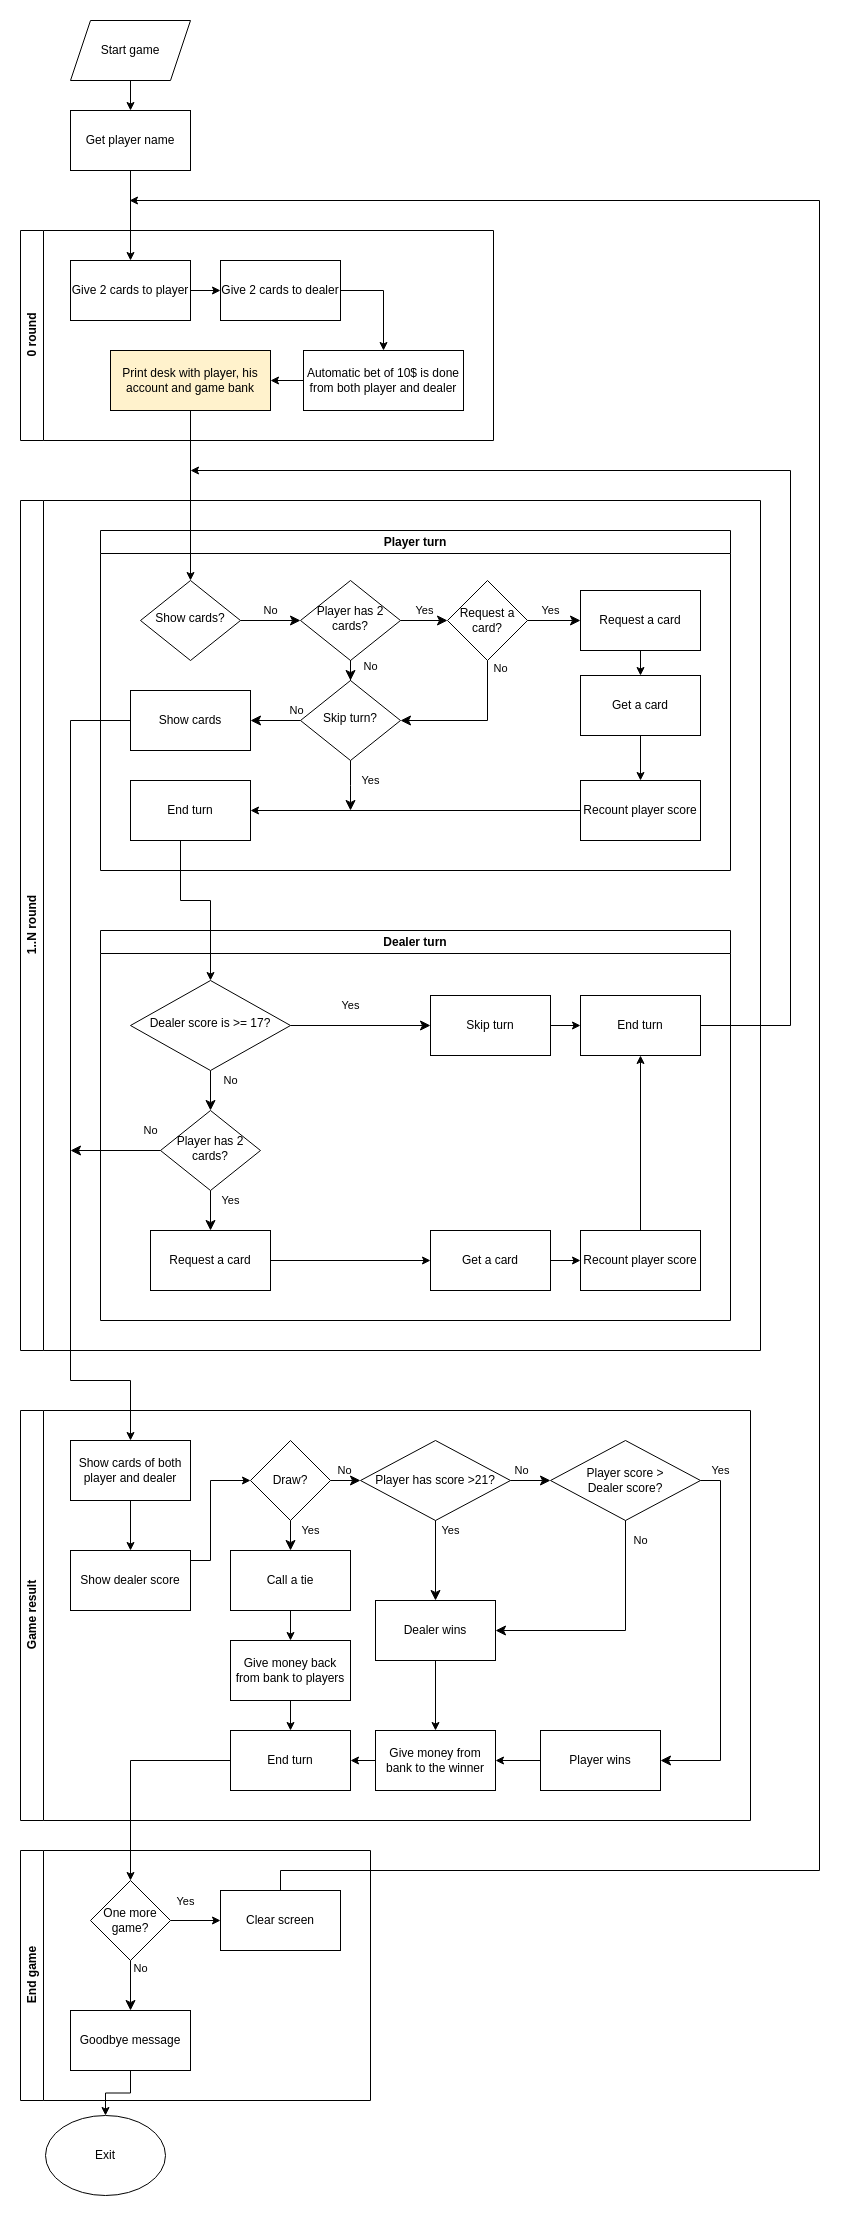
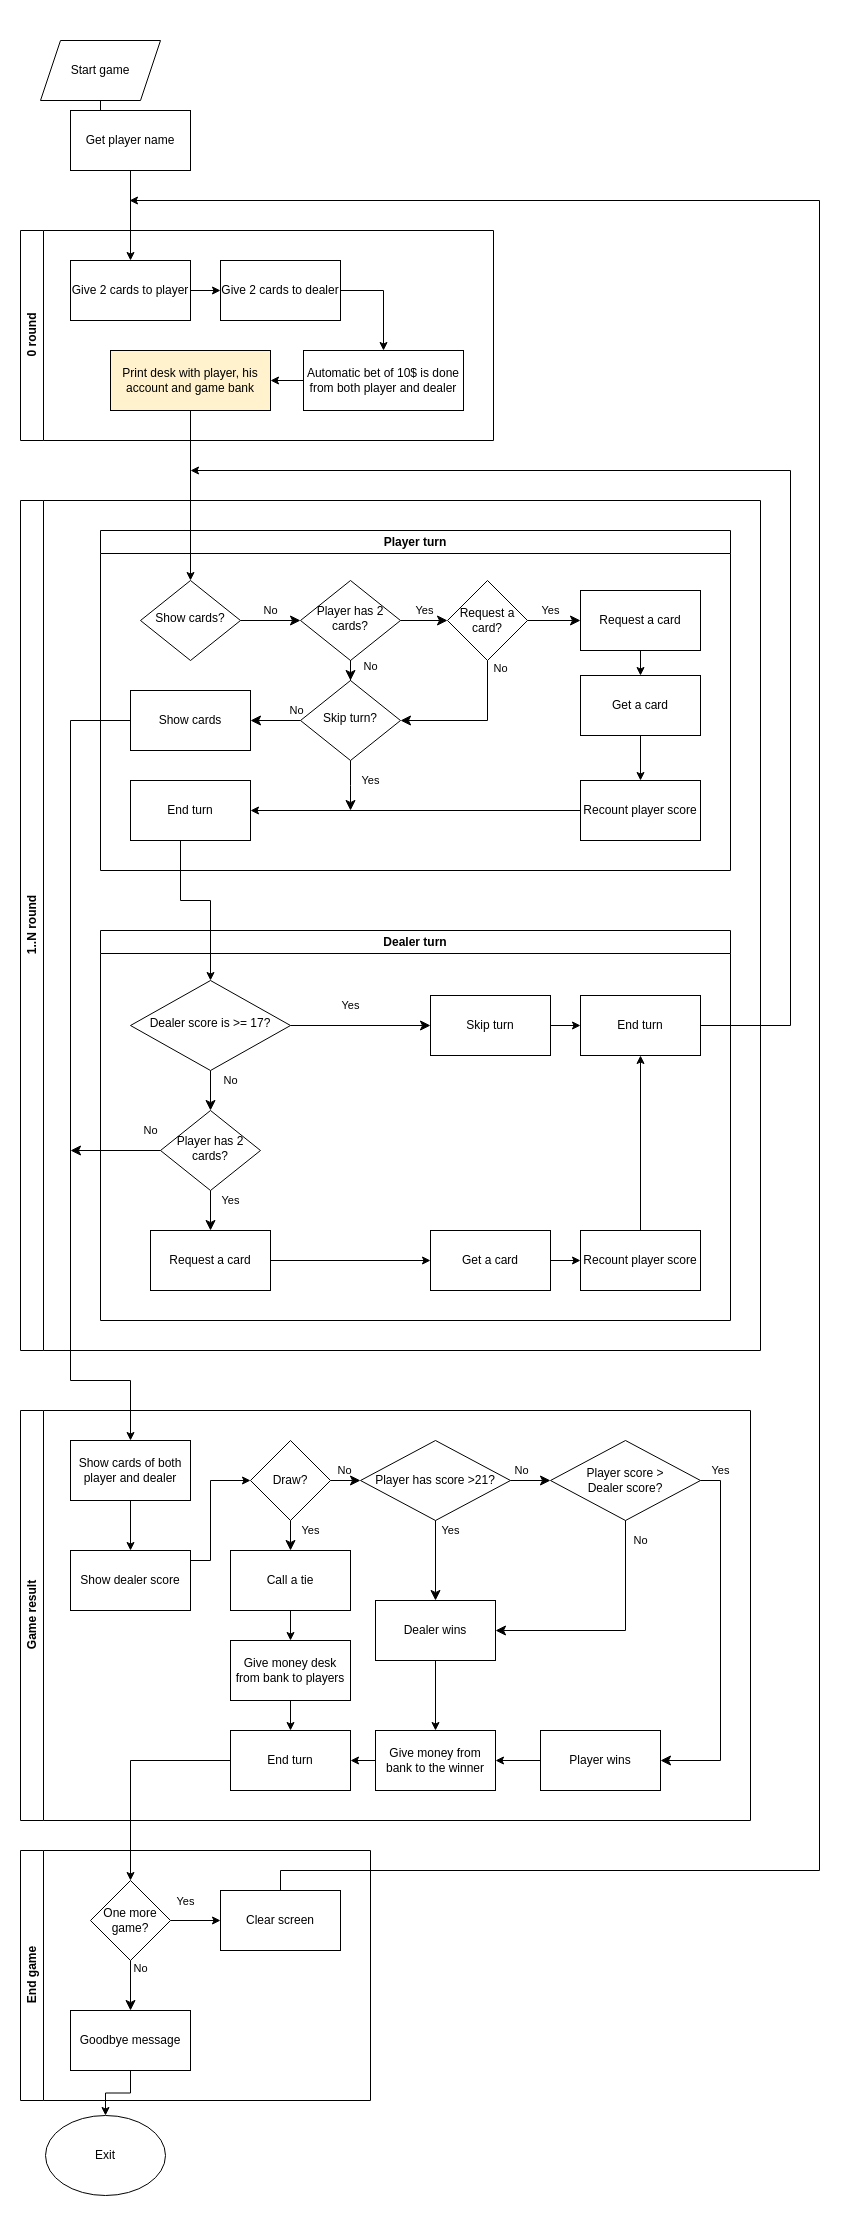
(131, 51) -> (101, 71)
(291, 1671) -> (291, 1671)
